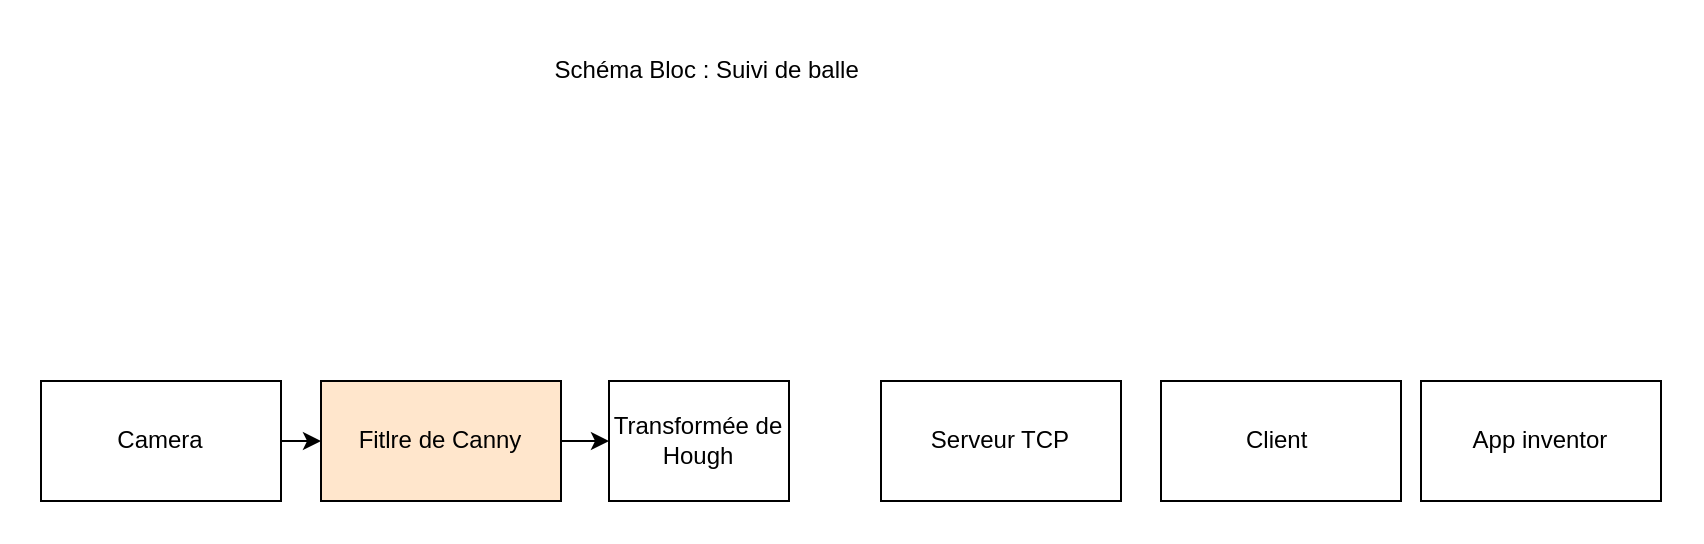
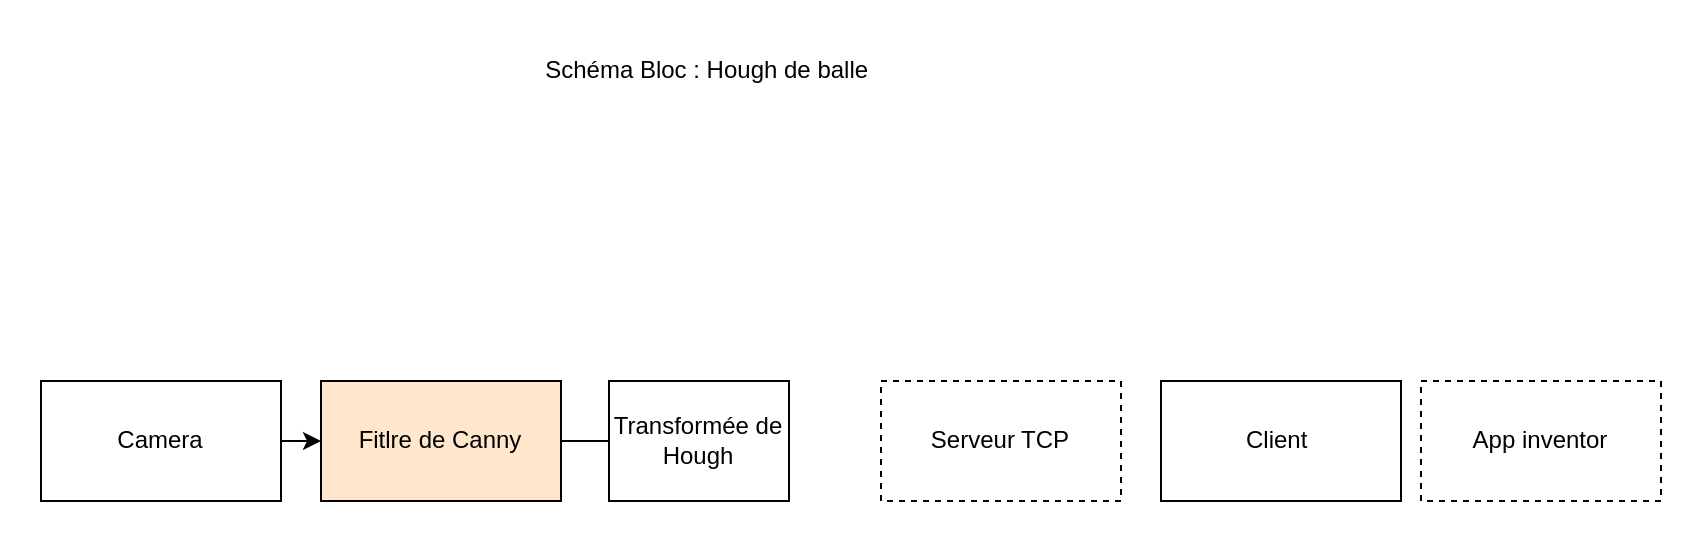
(711, 71) -> (711, 71)
(594, 441) -> (599, 441)
(1001, 441) -> (1001, 441)
(1541, 441) -> (1541, 441)
